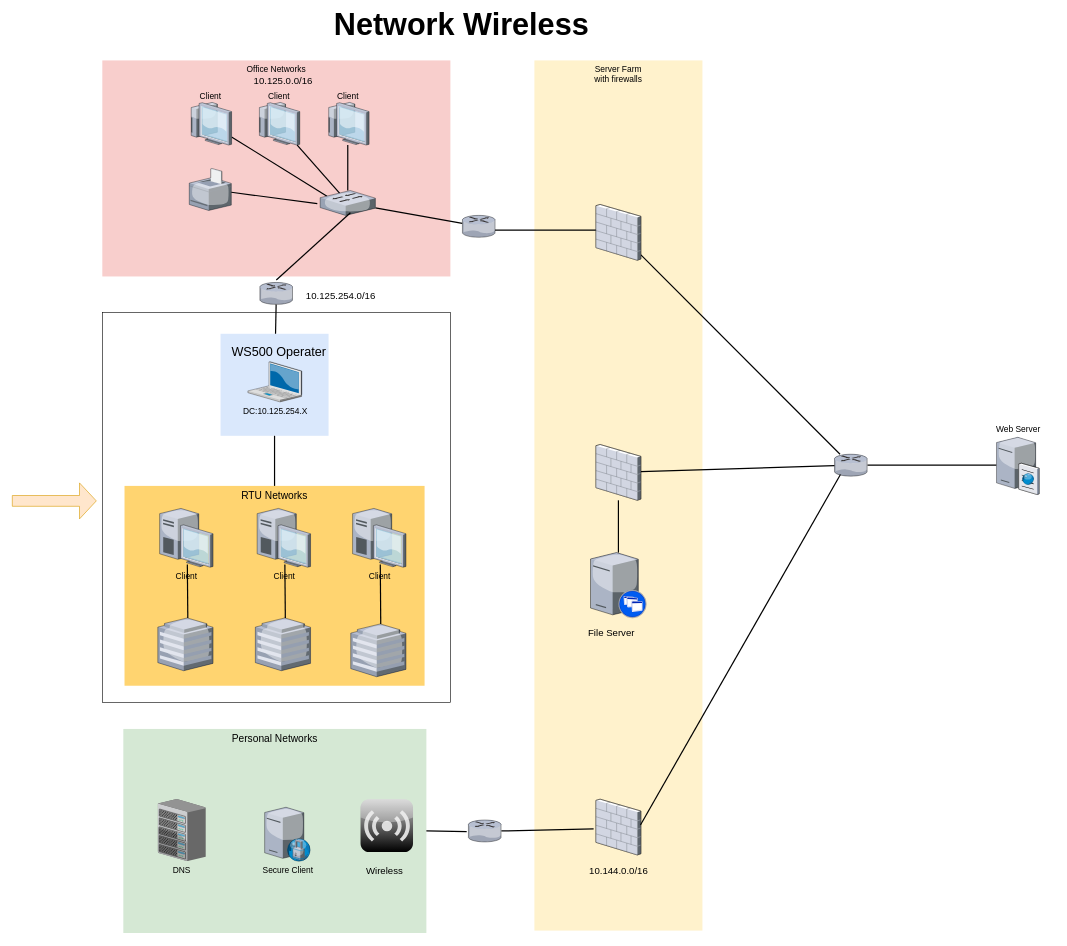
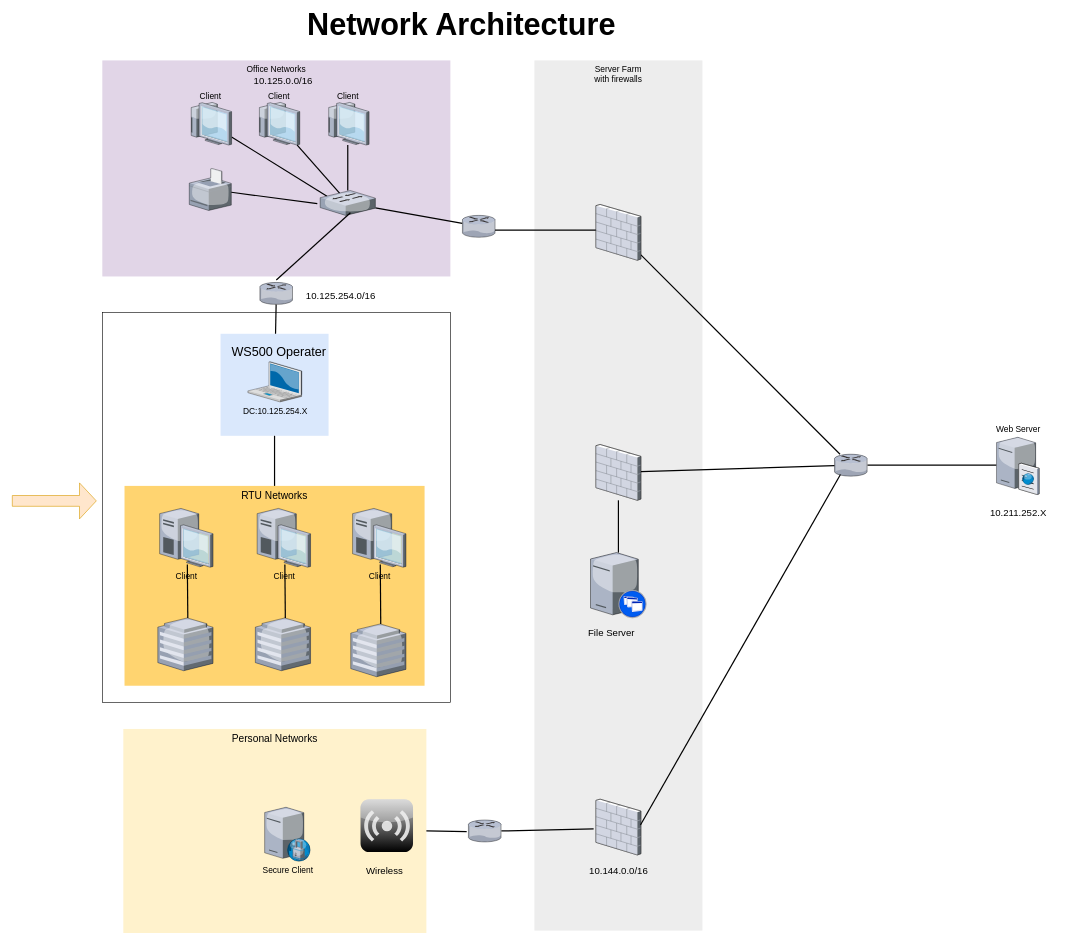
(457, 24) -> (457, 24)
(618, 75) -> (618, 75)
(276, 168) -> (276, 168)
none -> (1018, 513)
(275, 738) -> (275, 738)
(182, 830) -> none
